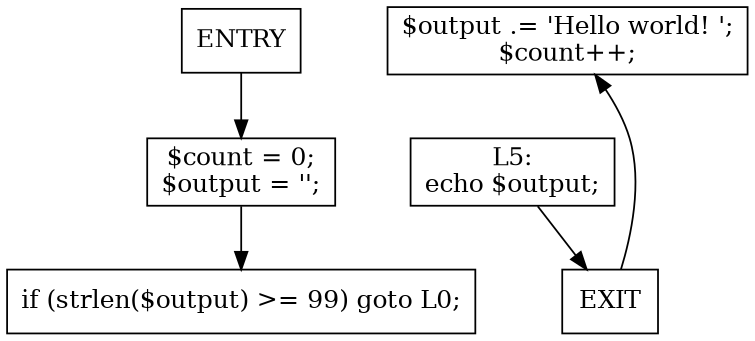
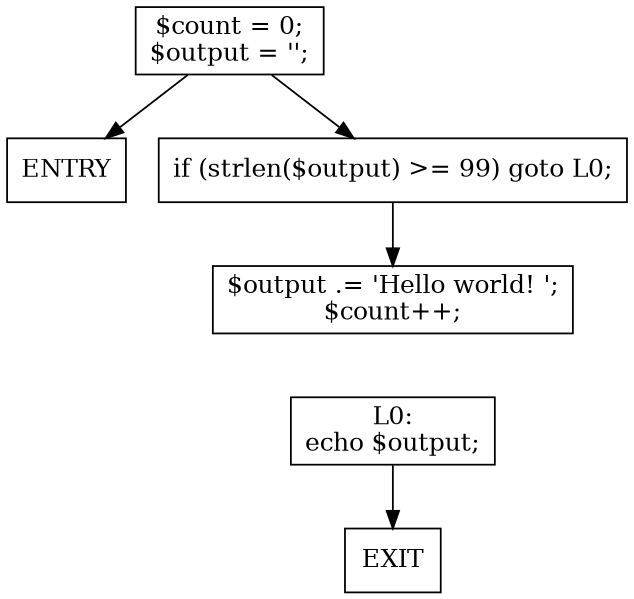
(241, 96) -> (154, 101)
(513, 172) -> (393, 431)
(635, 177) -> (393, 225)
